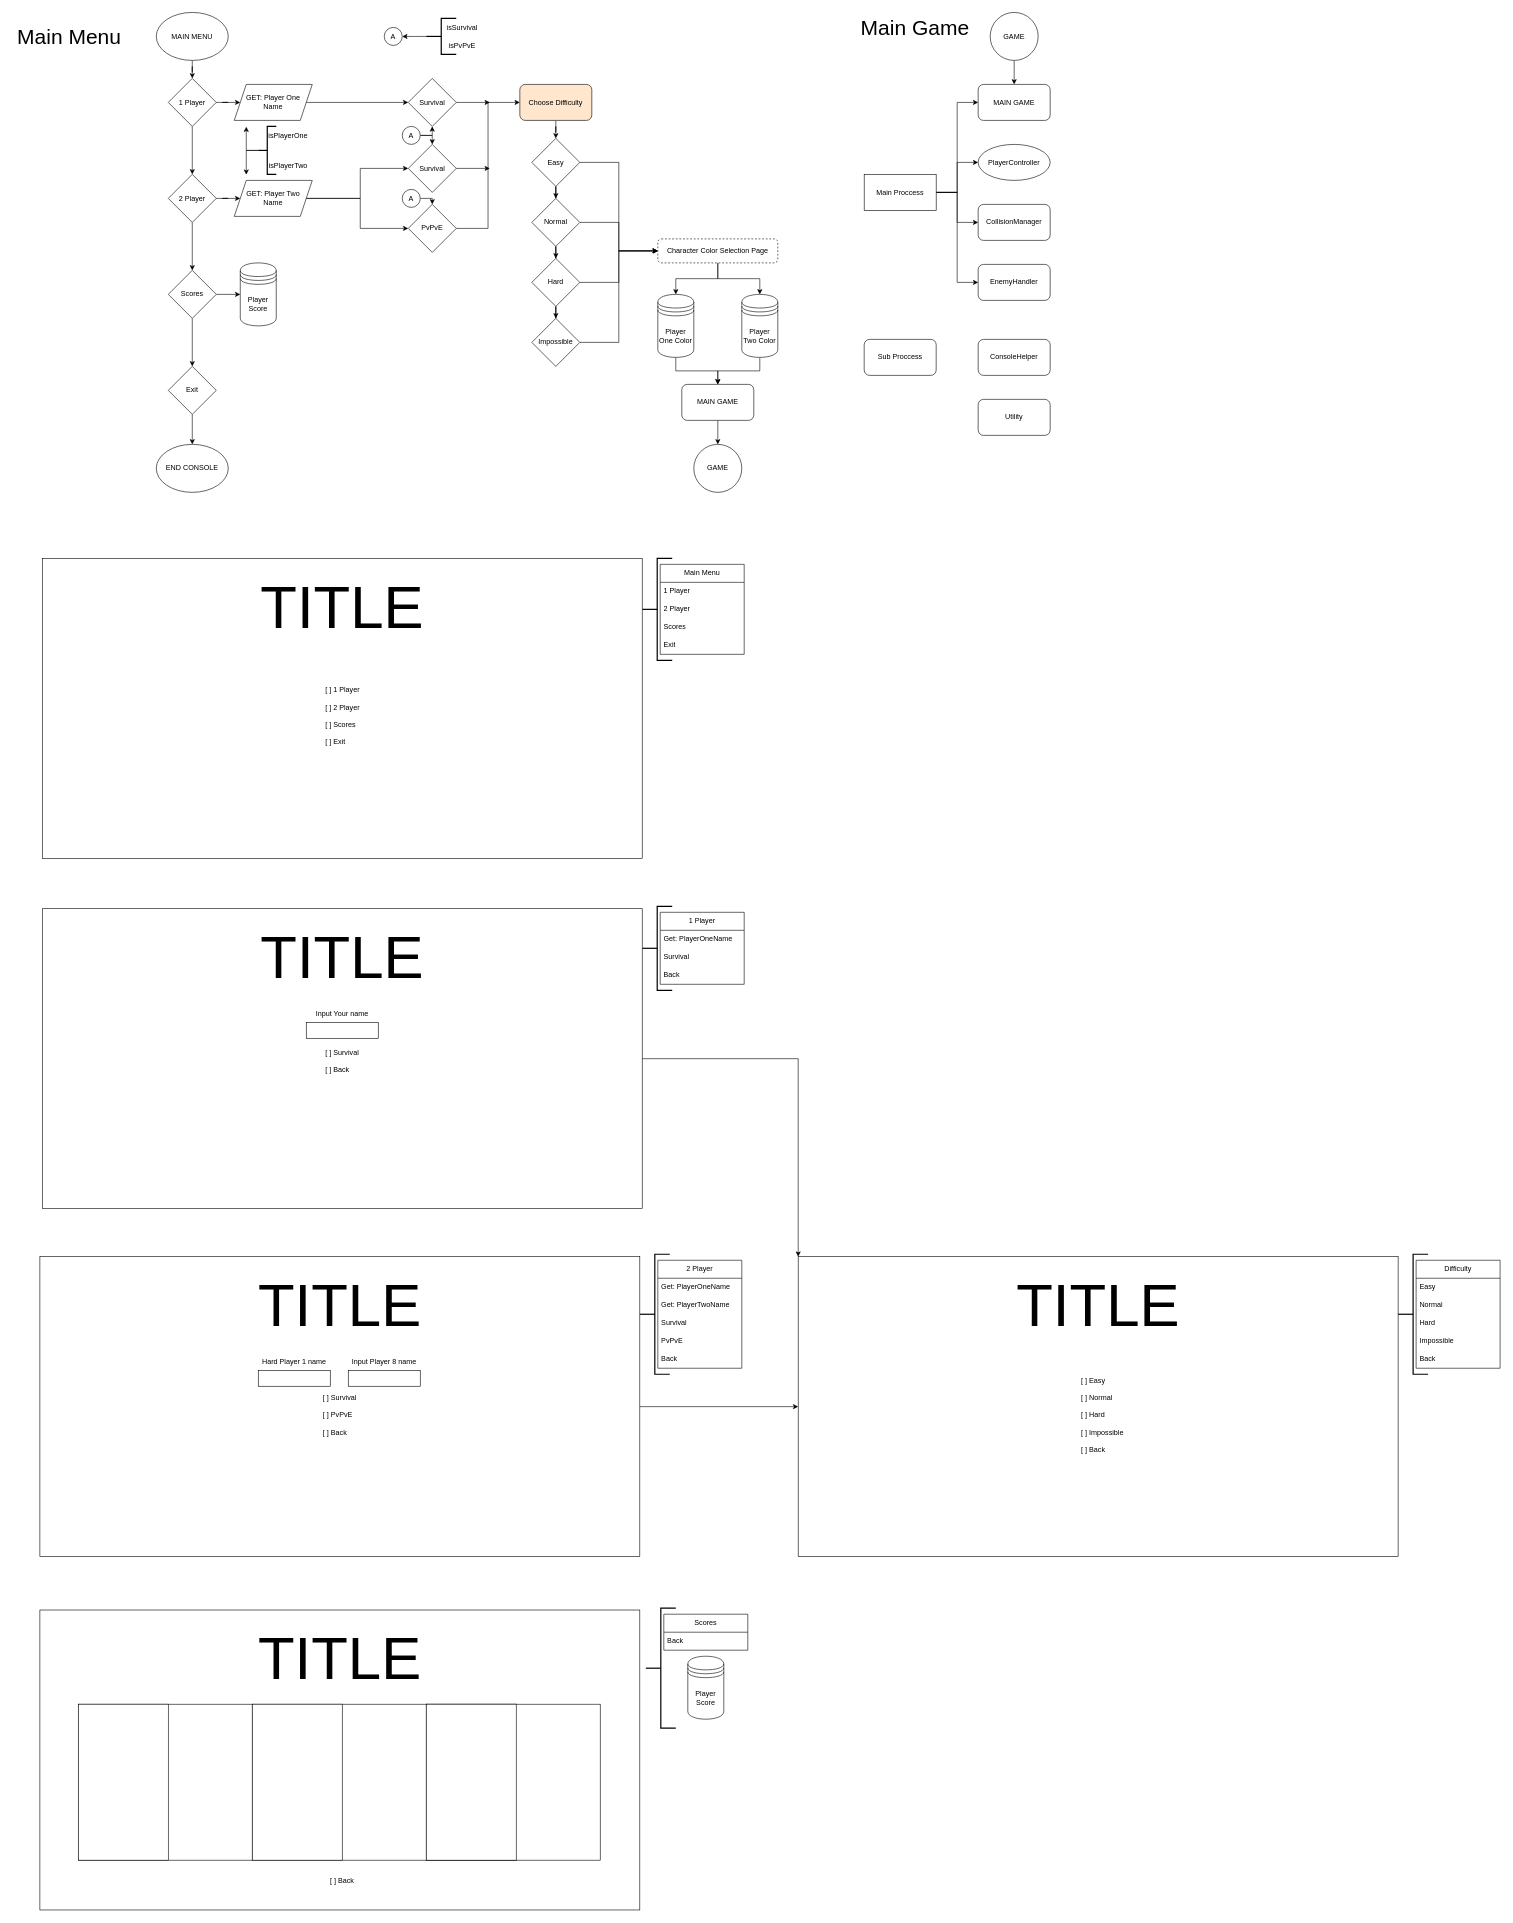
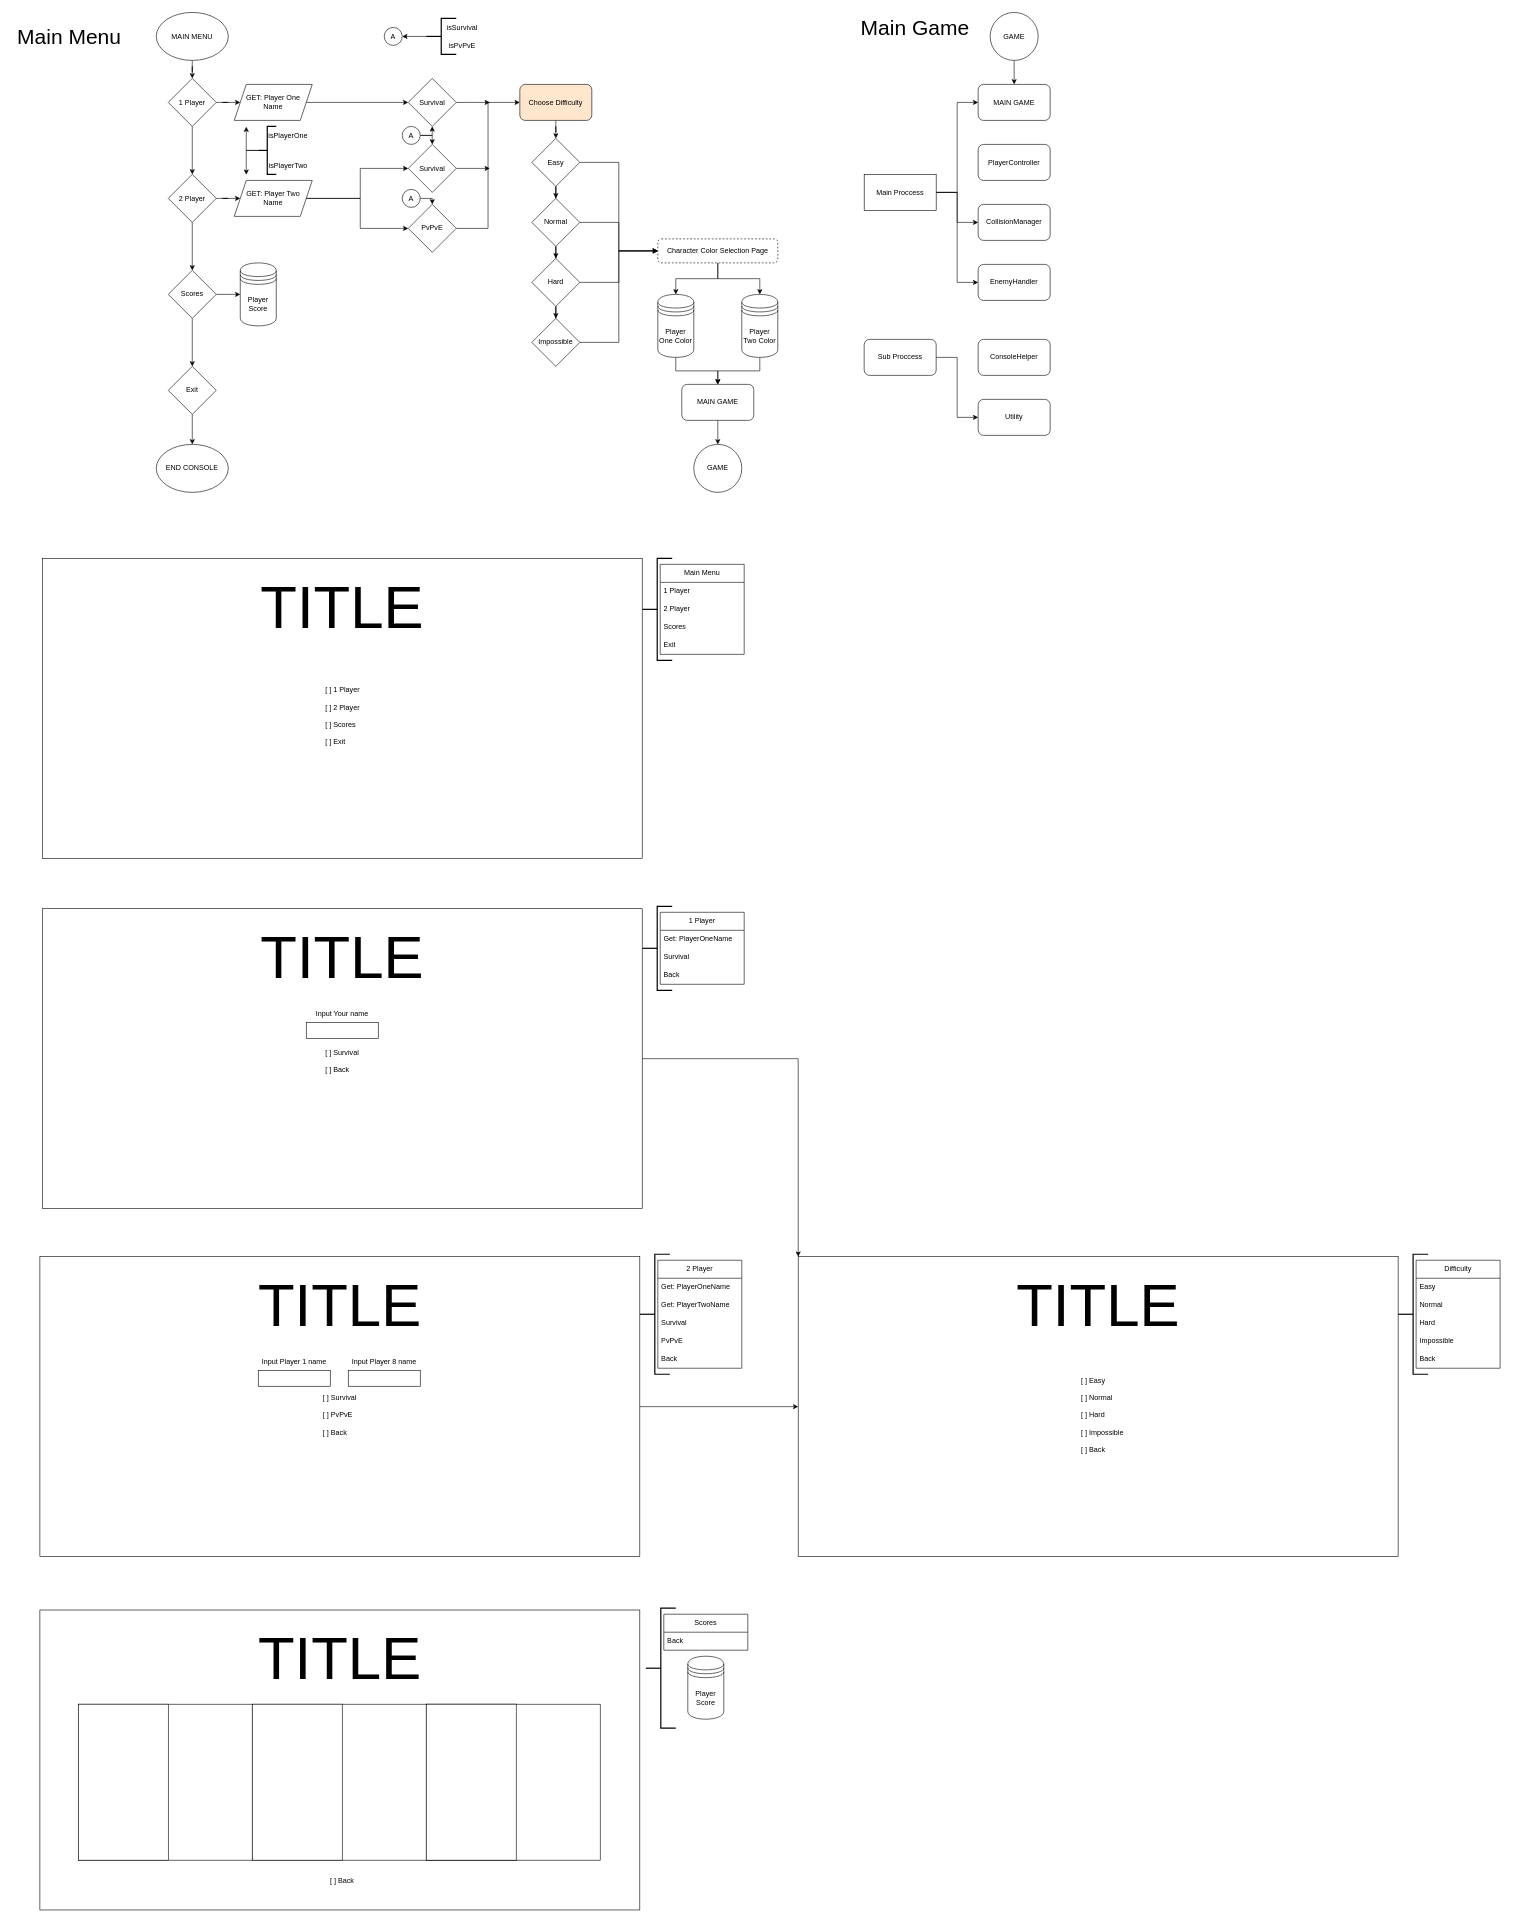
(966, 162) -> none
(1014, 162) -> (1014, 162)
none -> (947, 357)
(294, 1362) -> (294, 1362)
